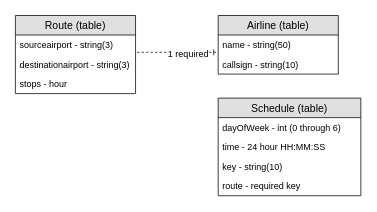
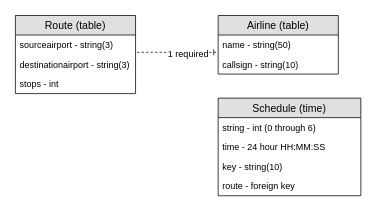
(47, 84) -> (44, 84)
(289, 108) -> (289, 108)
(288, 128) -> (279, 128)
(268, 186) -> (265, 186)
